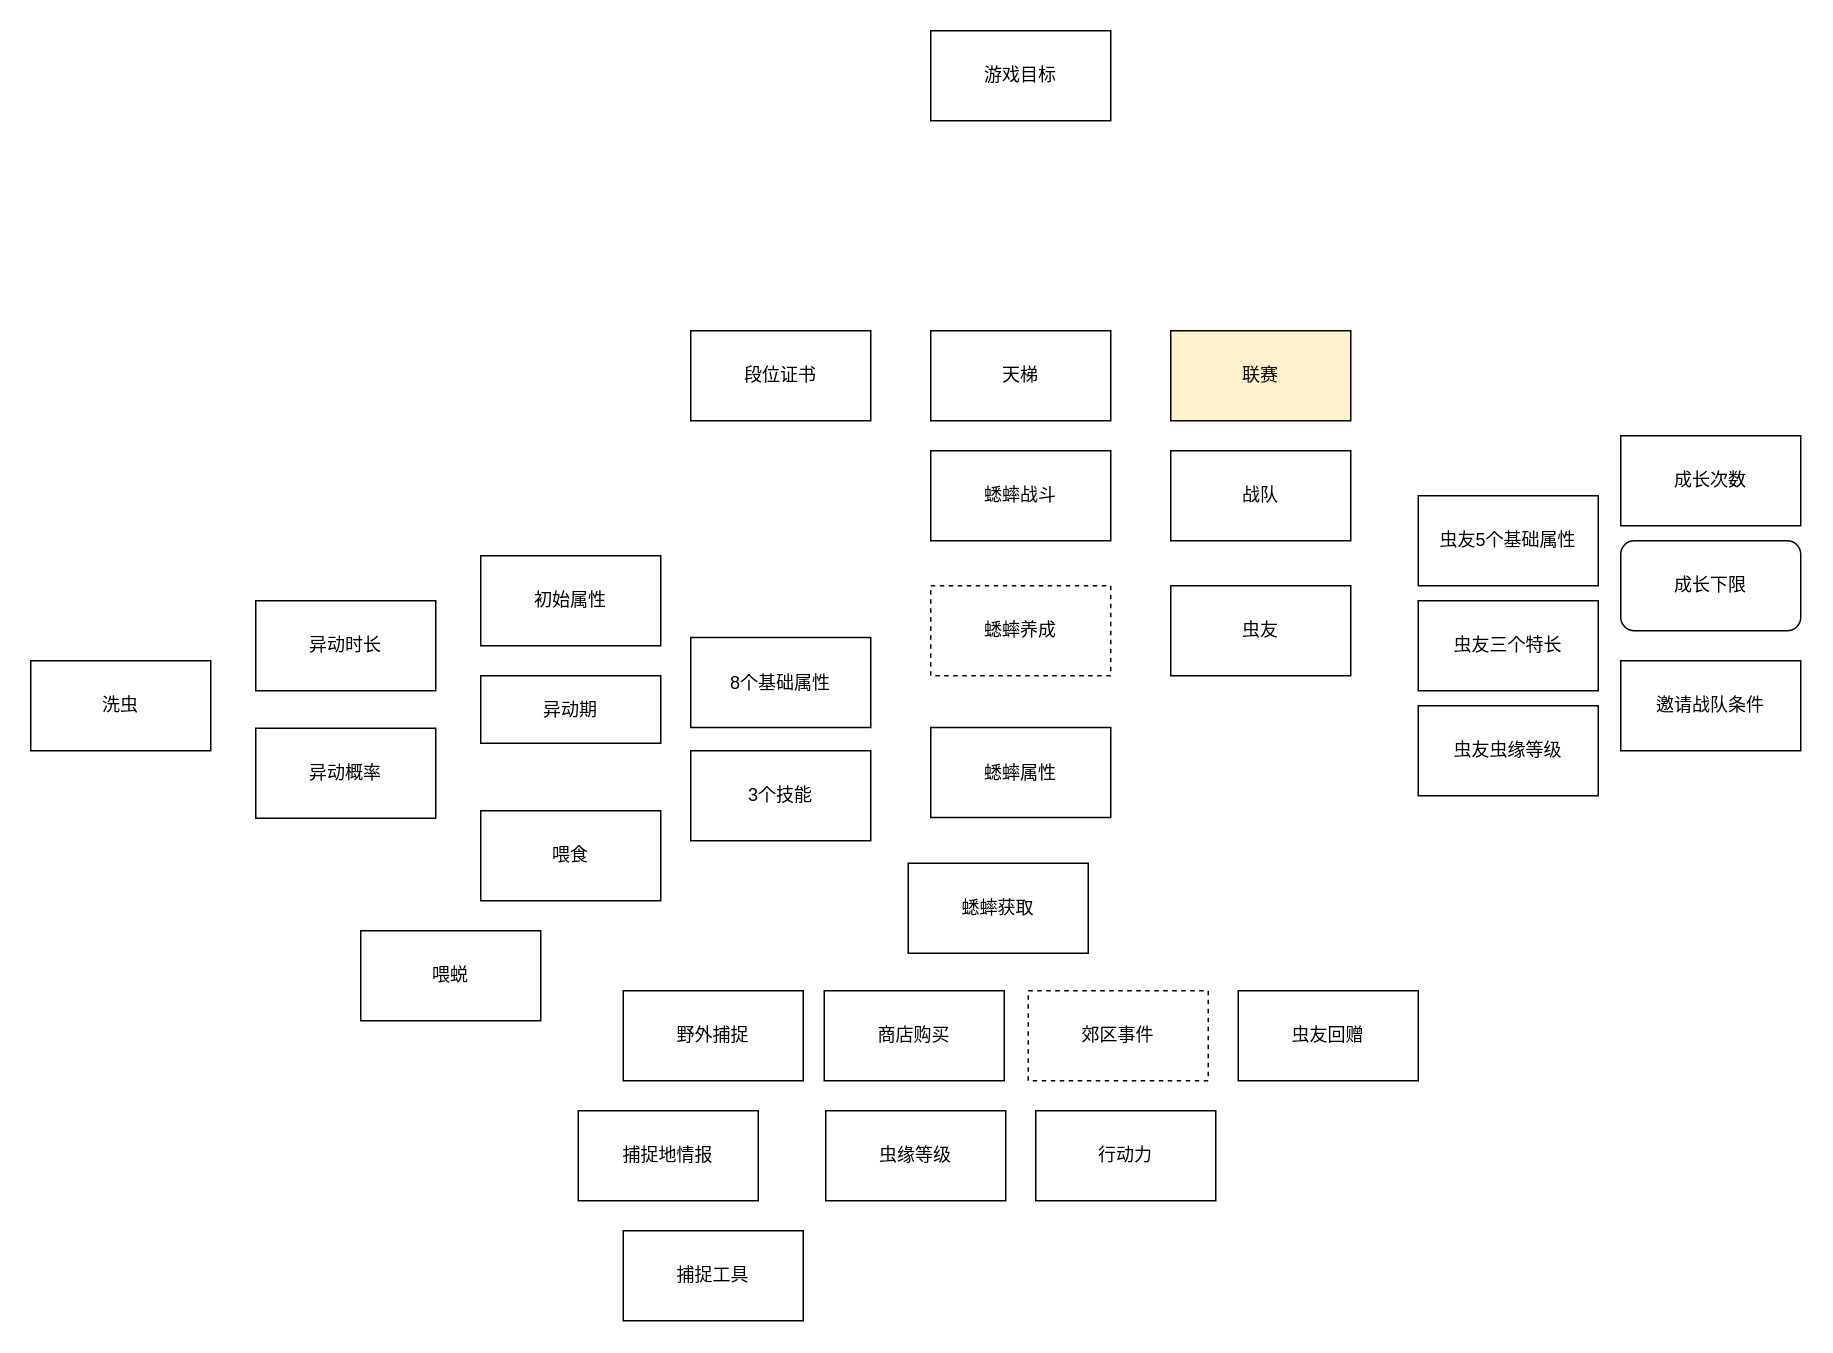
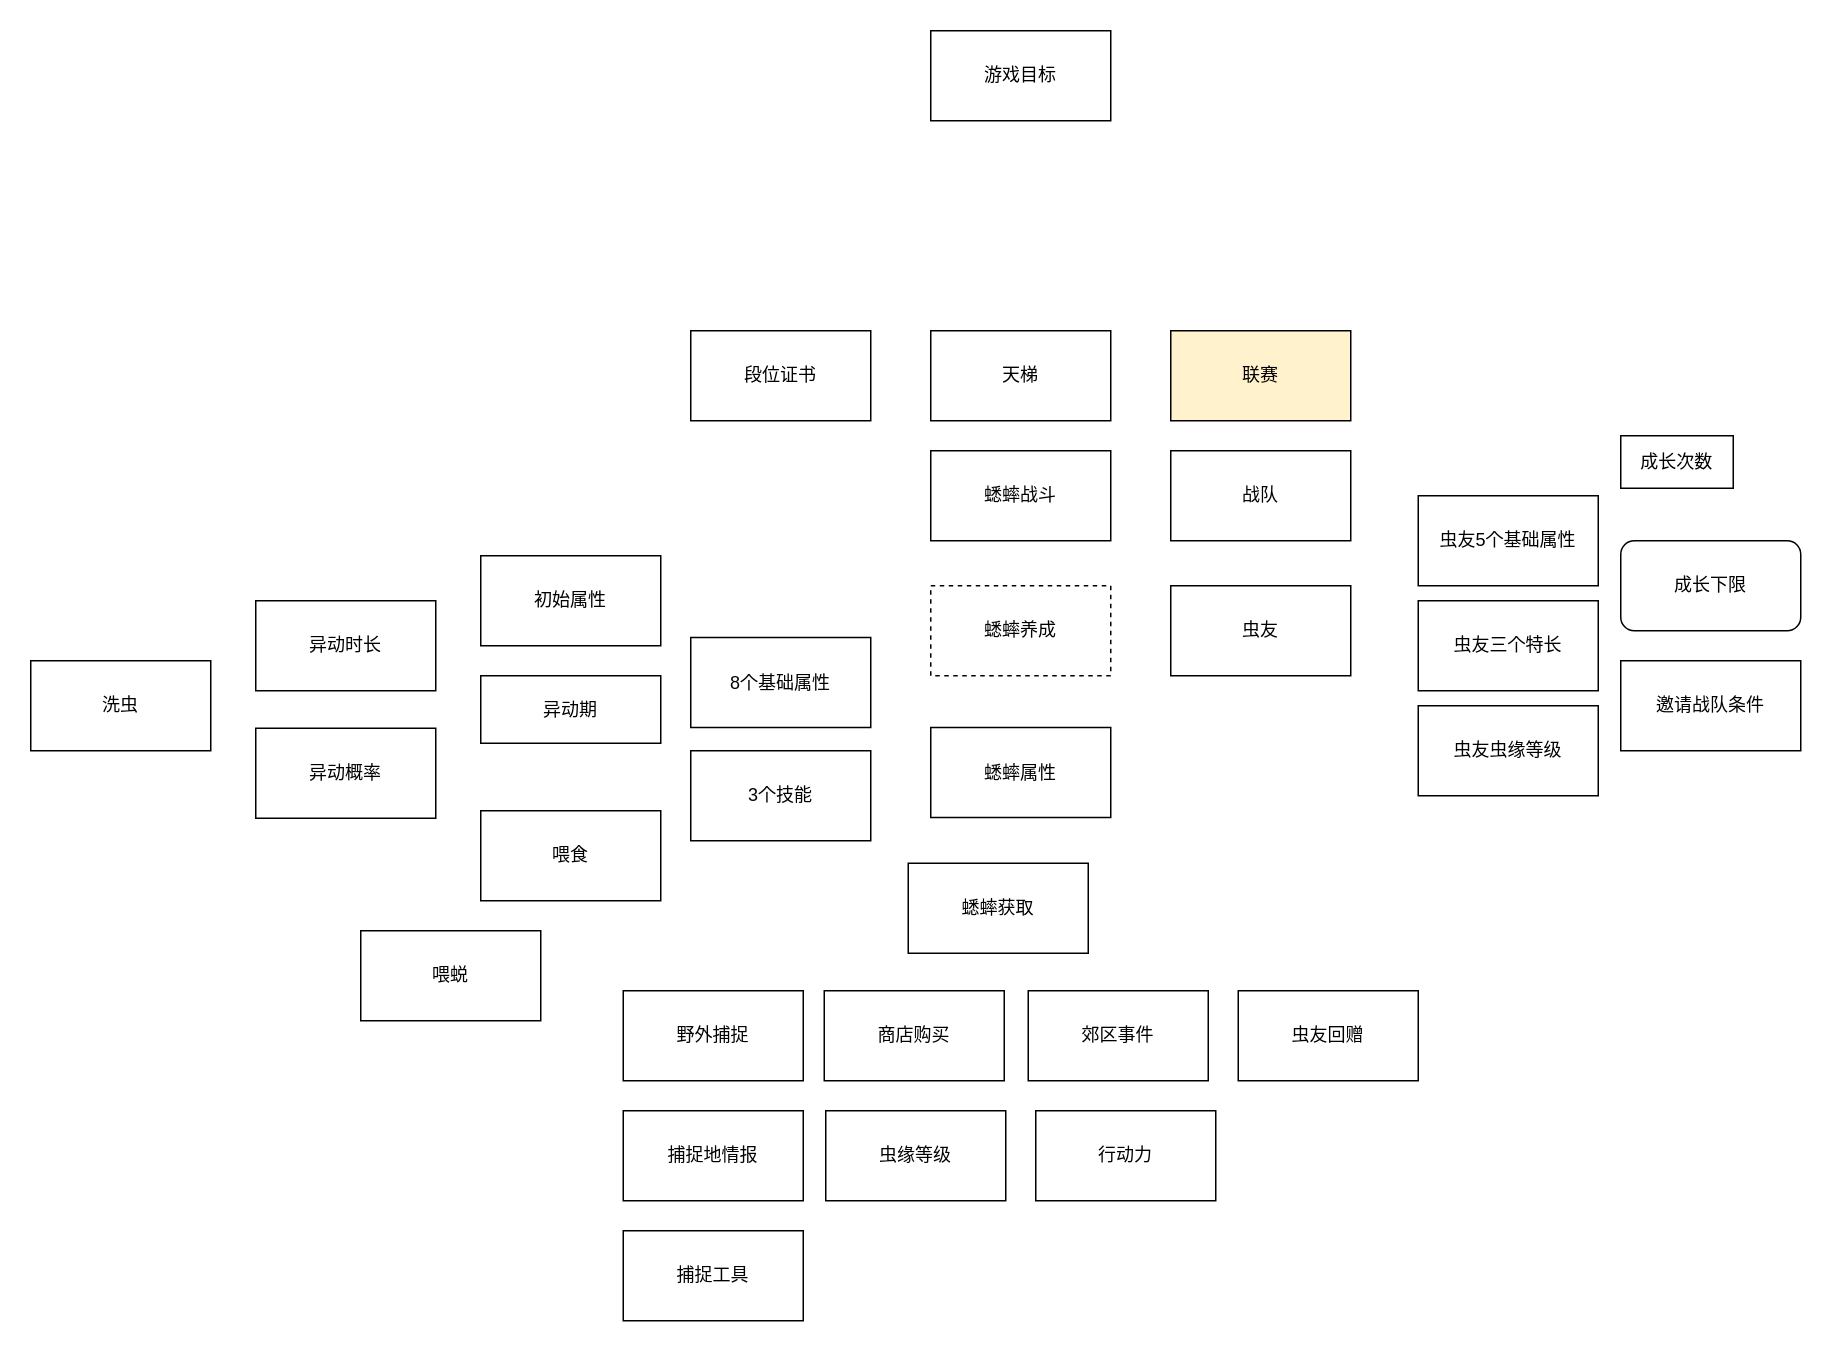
(1711, 481) -> (1677, 462)
(1118, 1036) -> (1118, 1036)
(668, 1156) -> (713, 1156)
